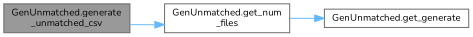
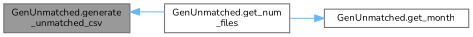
(397, 18) -> (397, 18)
(142, 25) -> (152, 12)
